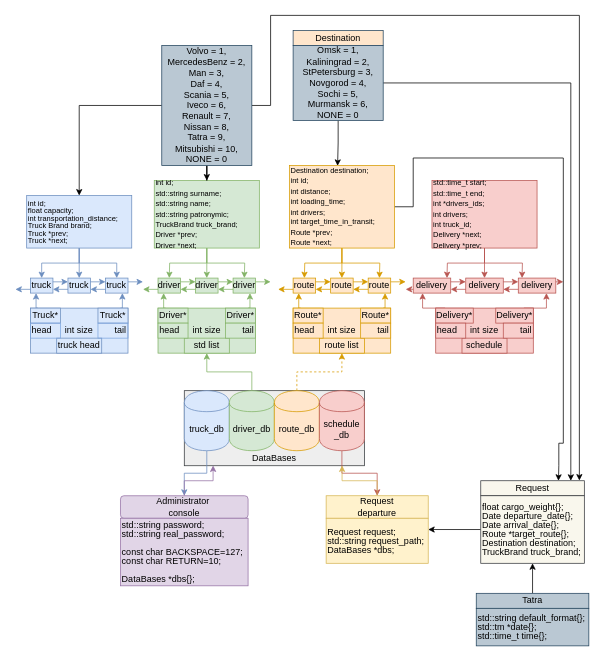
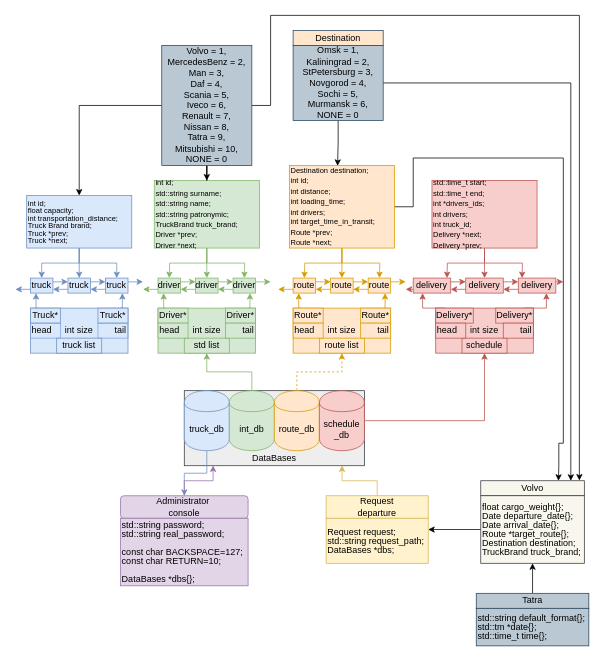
(79, 345) -> (79, 345)
(252, 429) -> (252, 429)
(363, 473) -> (455, 420)
(532, 488) -> (532, 488)
